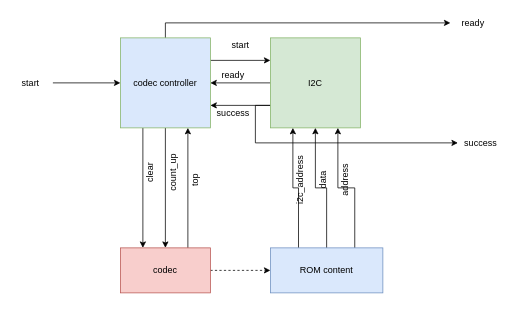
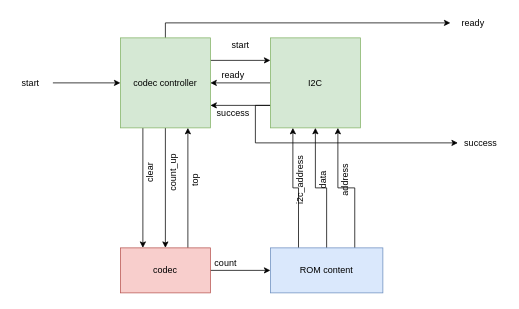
(165, 83) -> (165, 83)
none -> (225, 263)
(237, 270) -> (237, 270)
